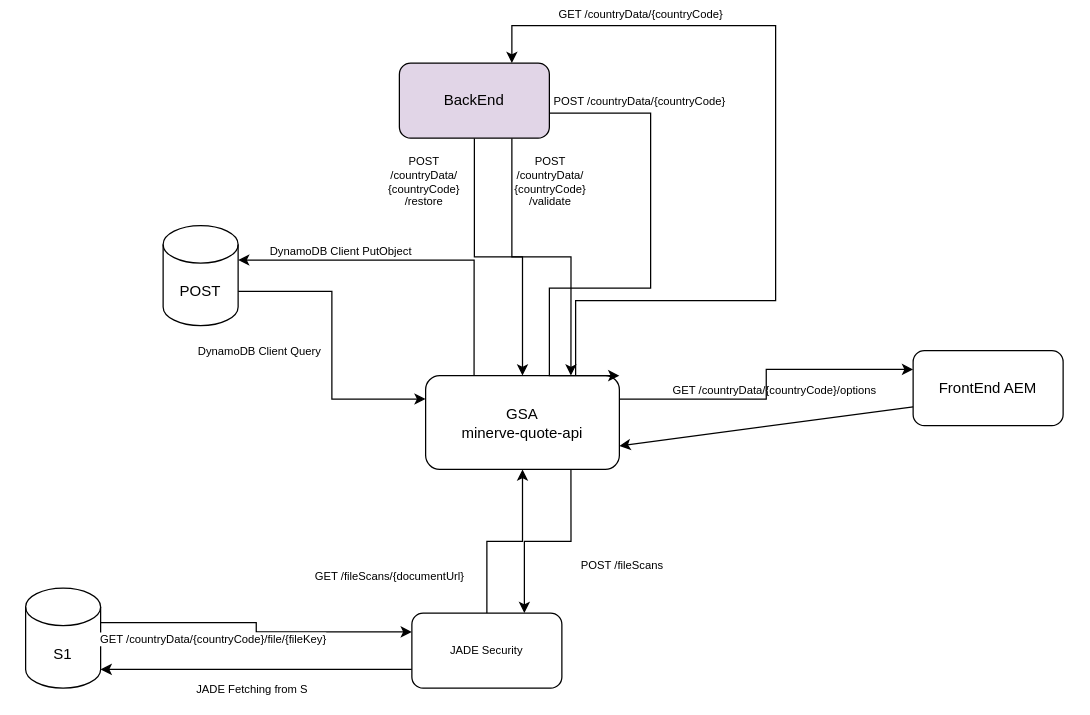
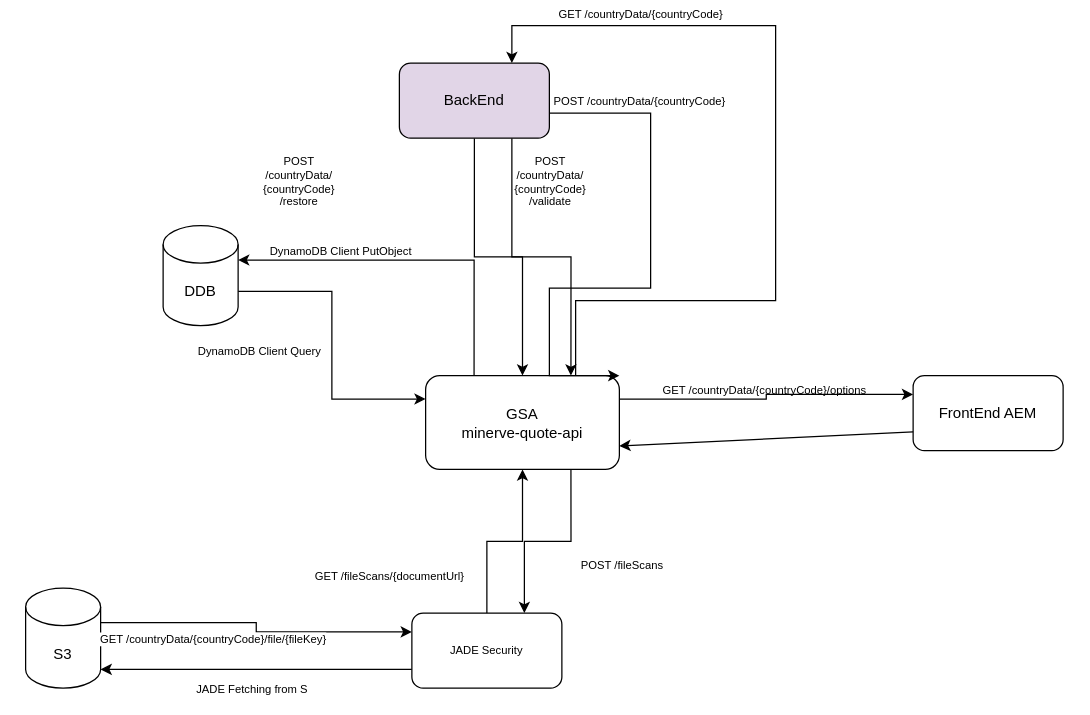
(424, 182) -> (299, 182)
(201, 292) -> (201, 292)
(988, 388) -> (988, 413)
(63, 654) -> (63, 654)
